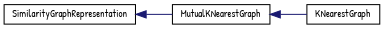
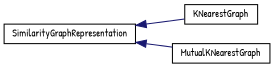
(294, 14) -> (165, 22)
